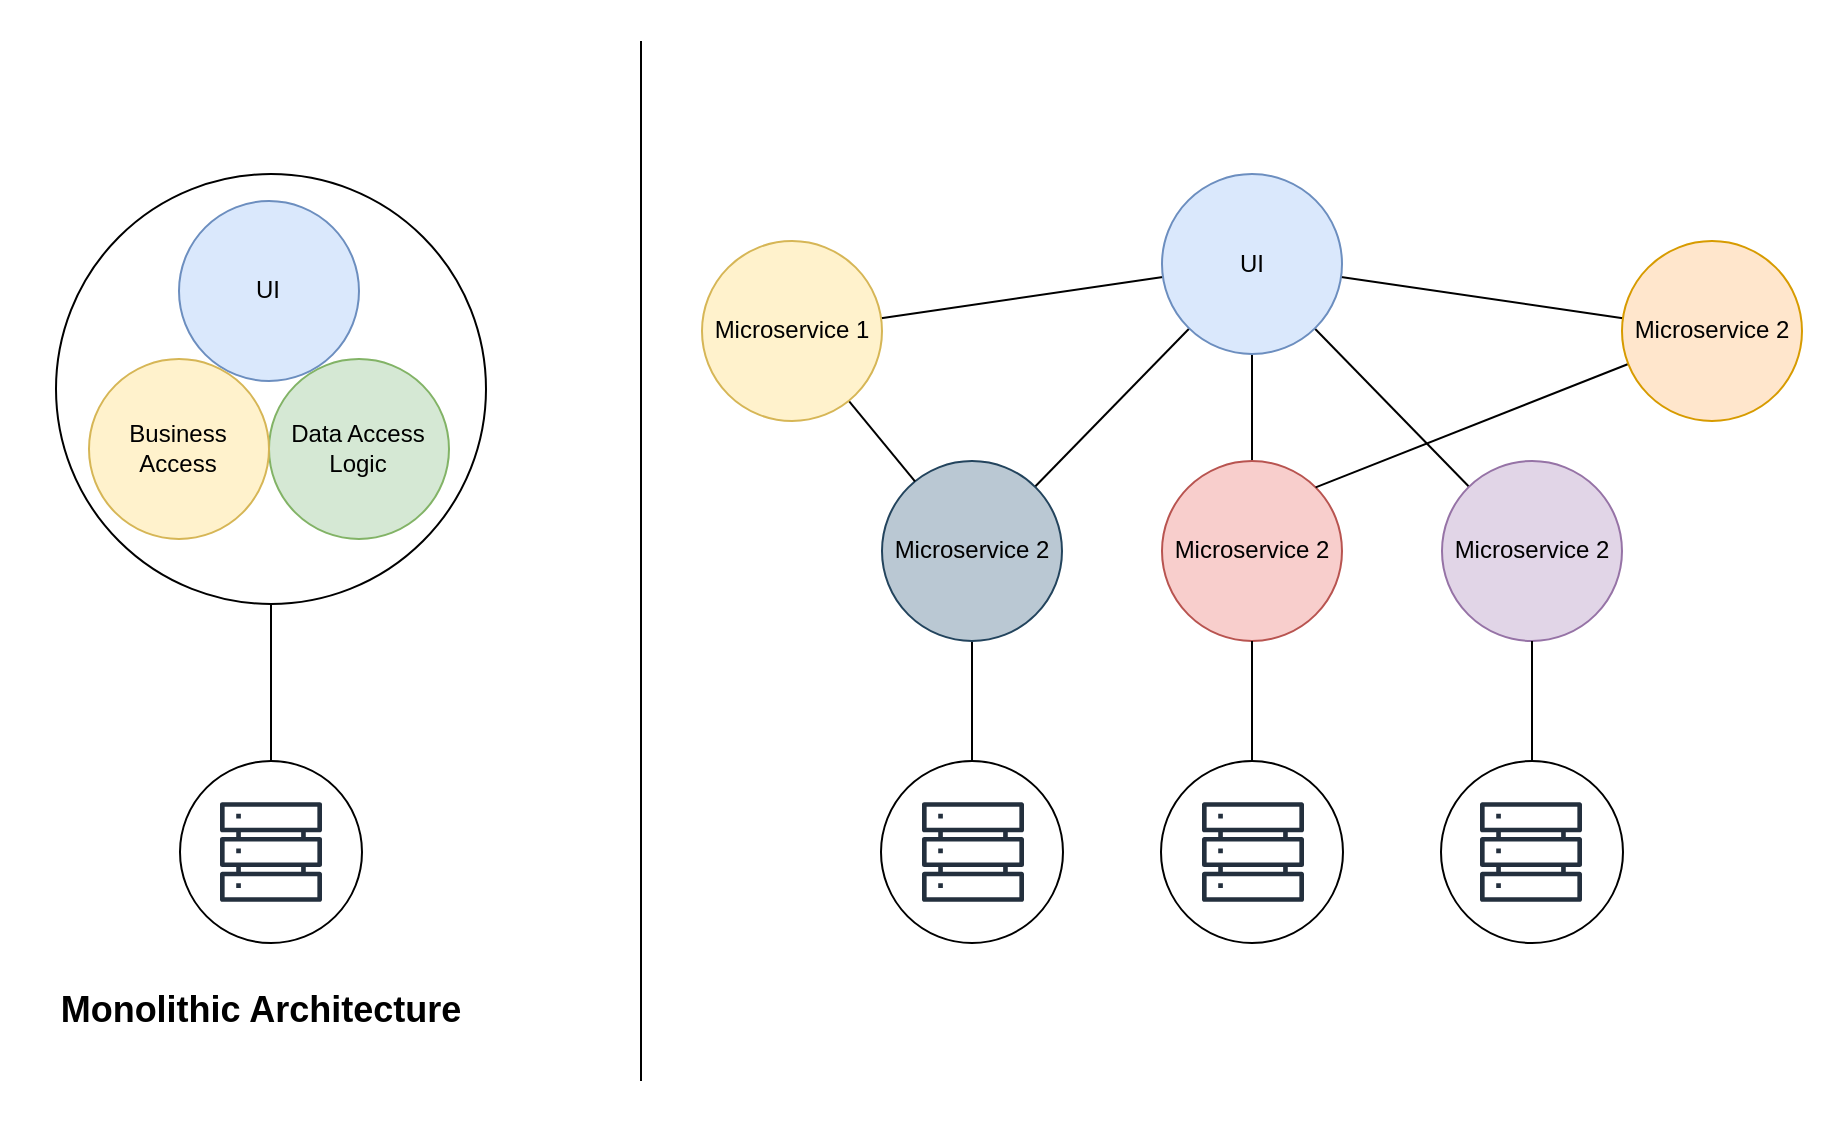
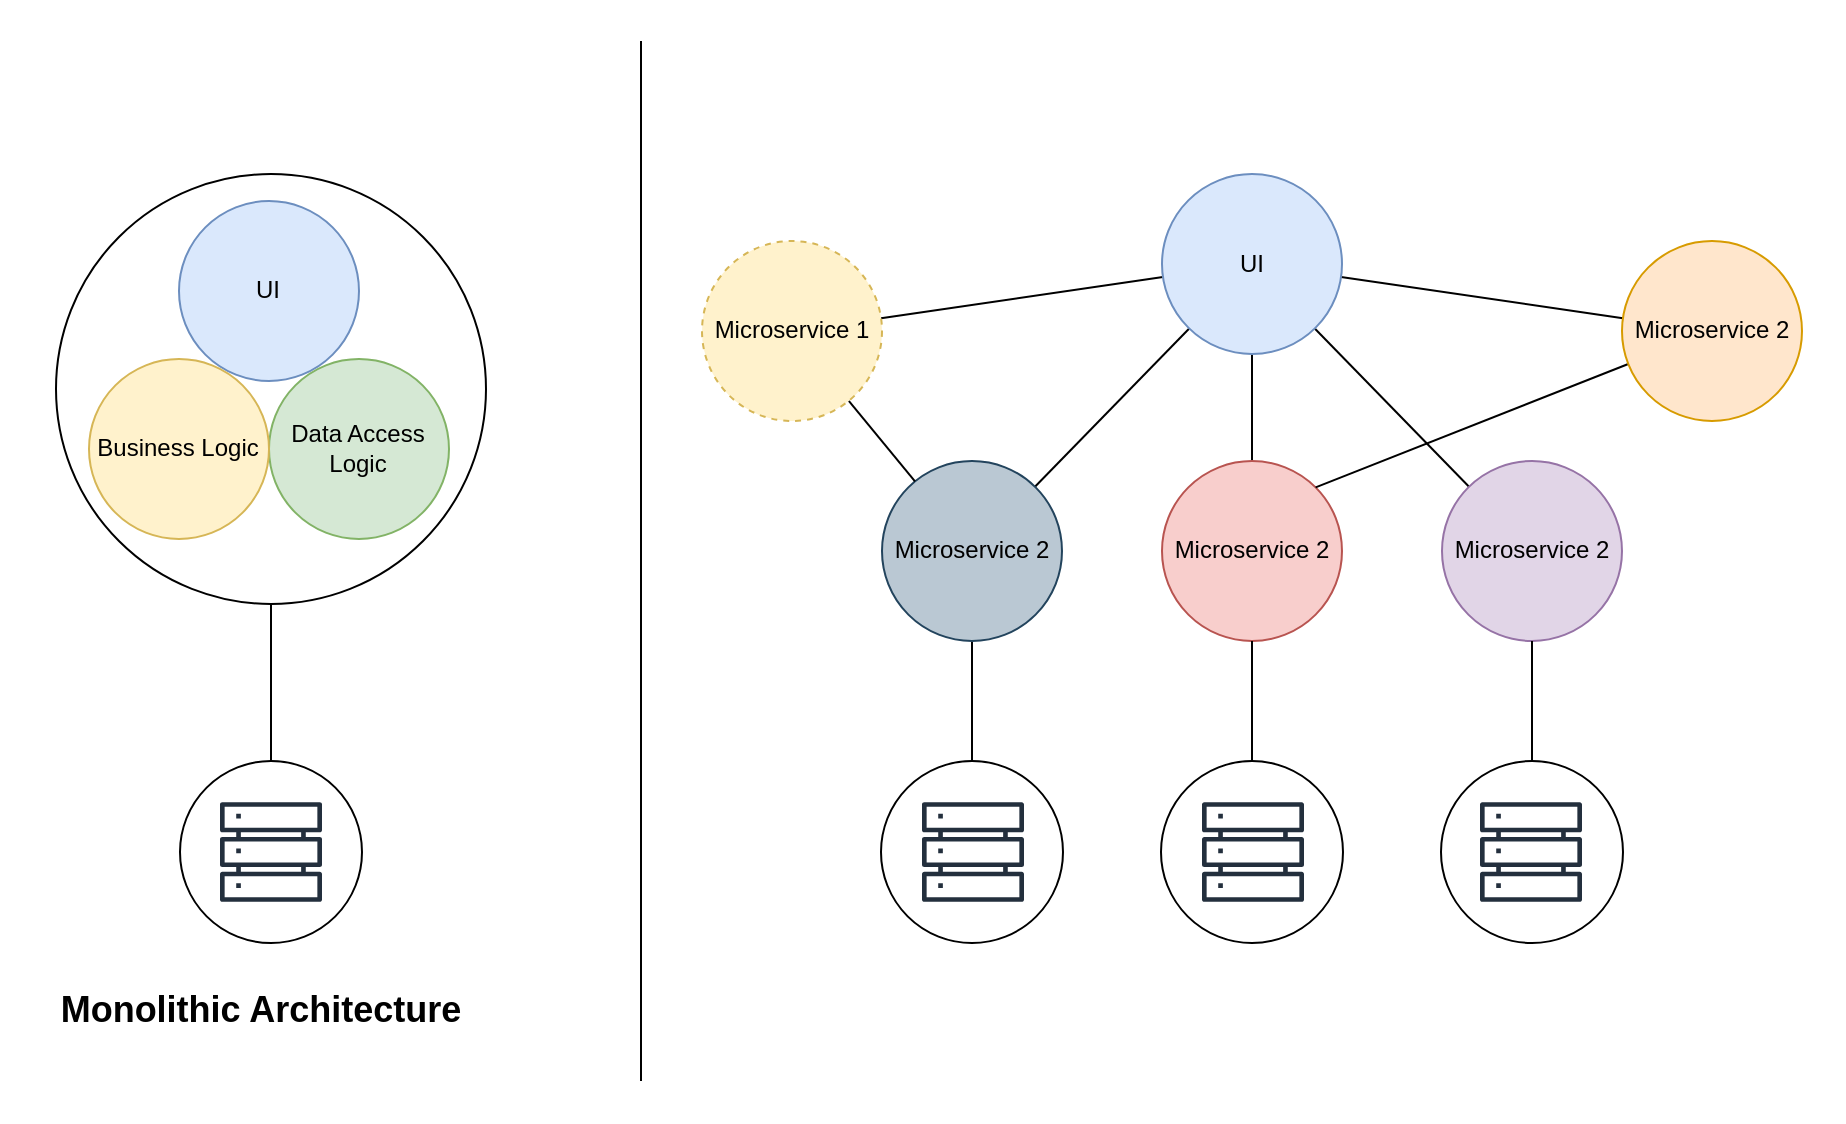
(792, 331) -> (792, 331)
(179, 449) -> (179, 449)
